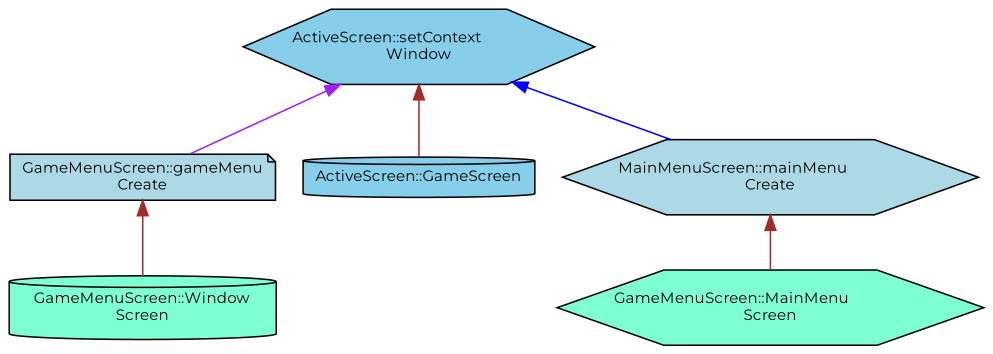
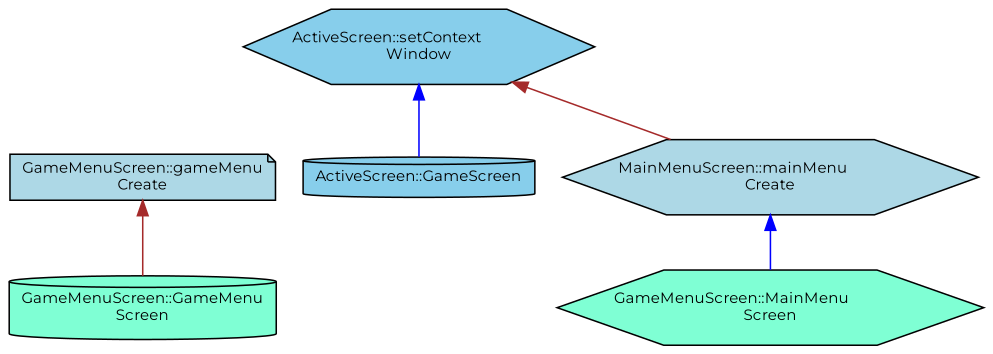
(599, 113) -> (599, 113)
(258, 122) -> none
(419, 128) -> (419, 128)
(770, 250) -> (770, 250)
(143, 308) -> (143, 308)
